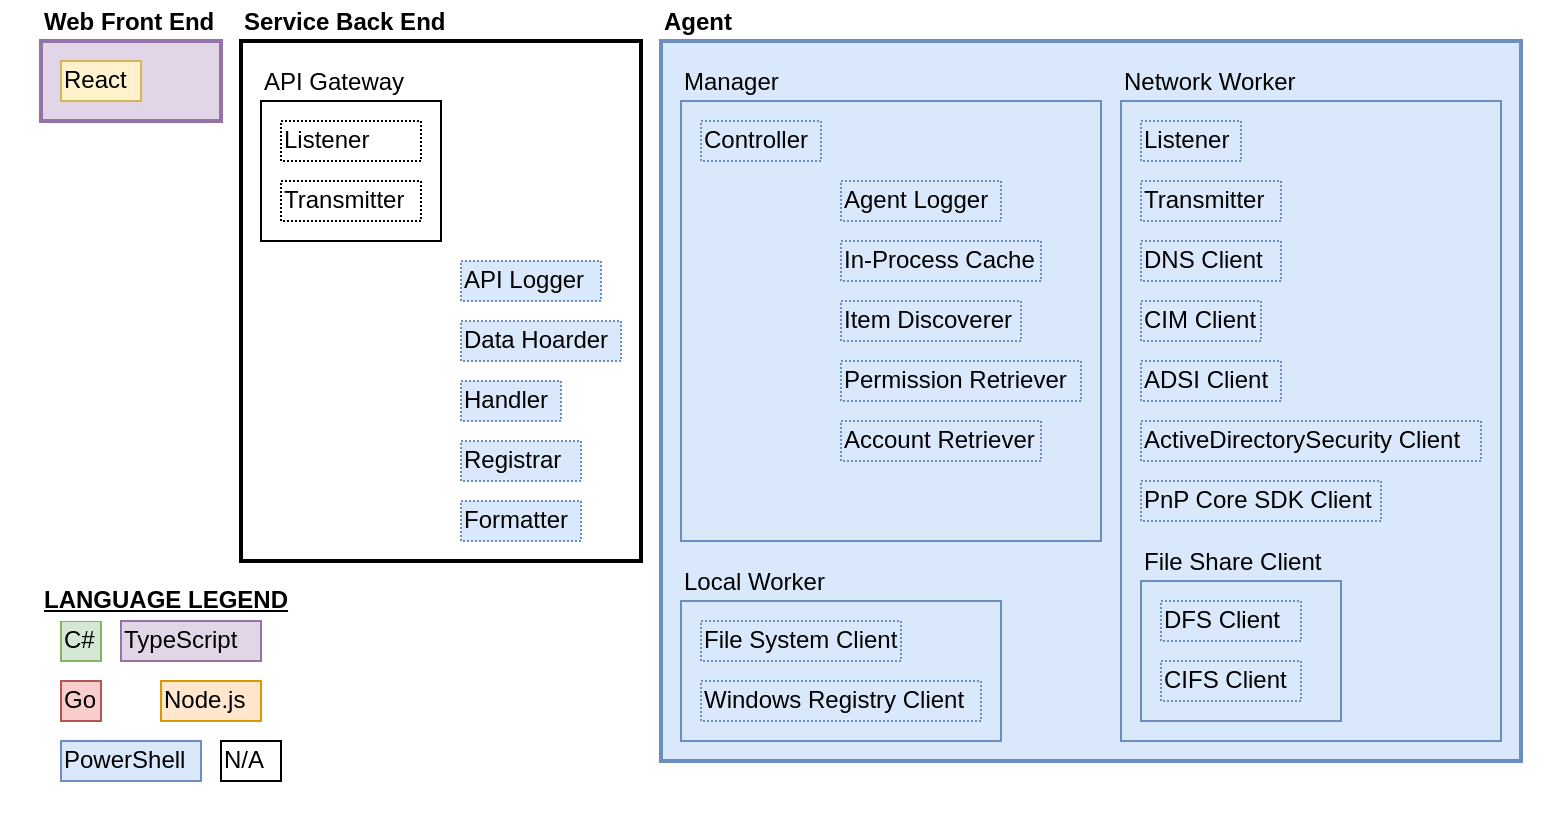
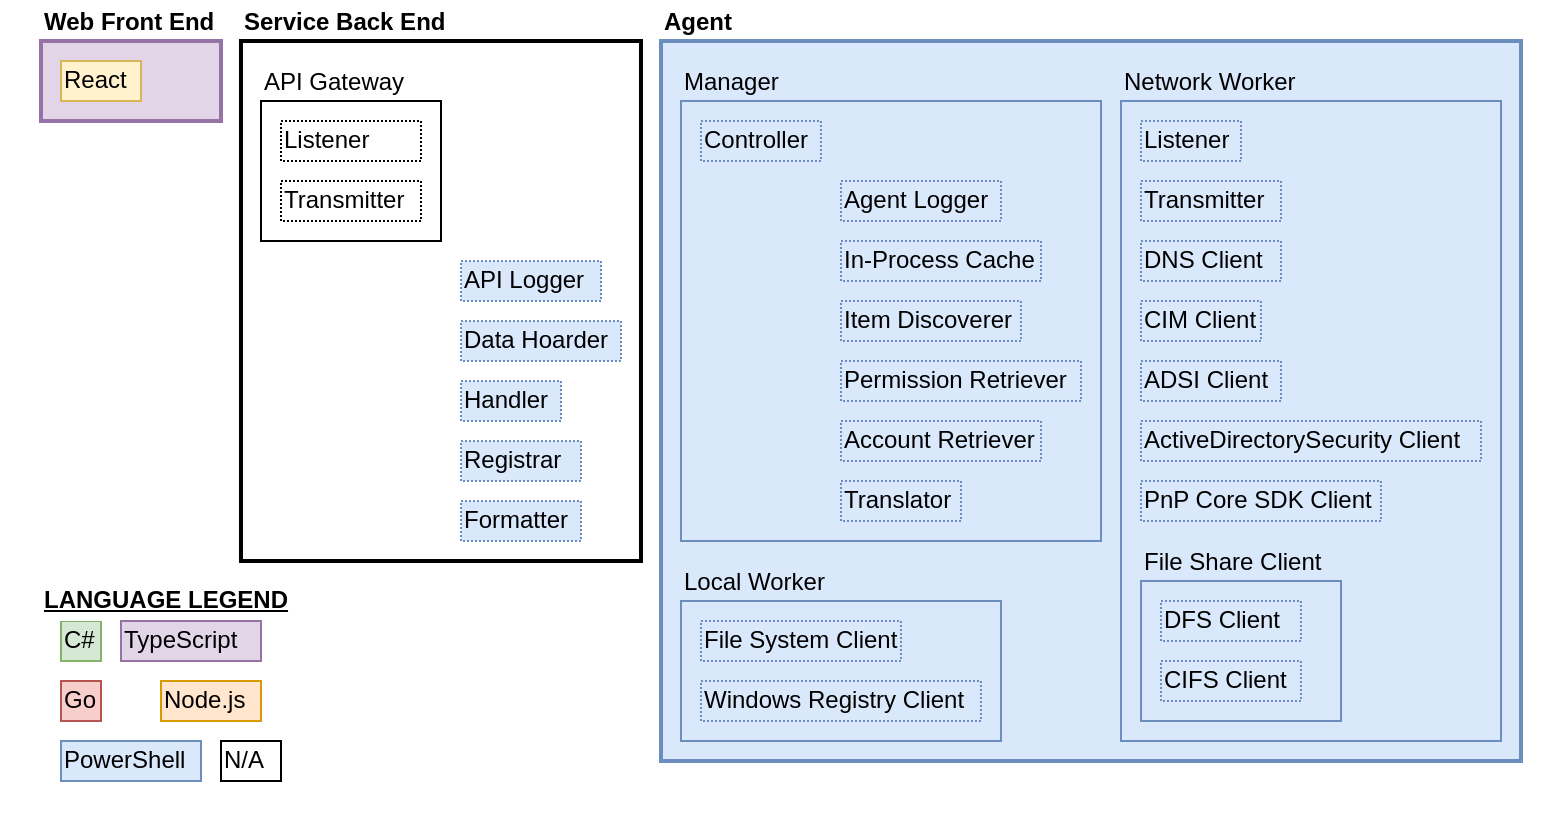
none -> (901, 501)
